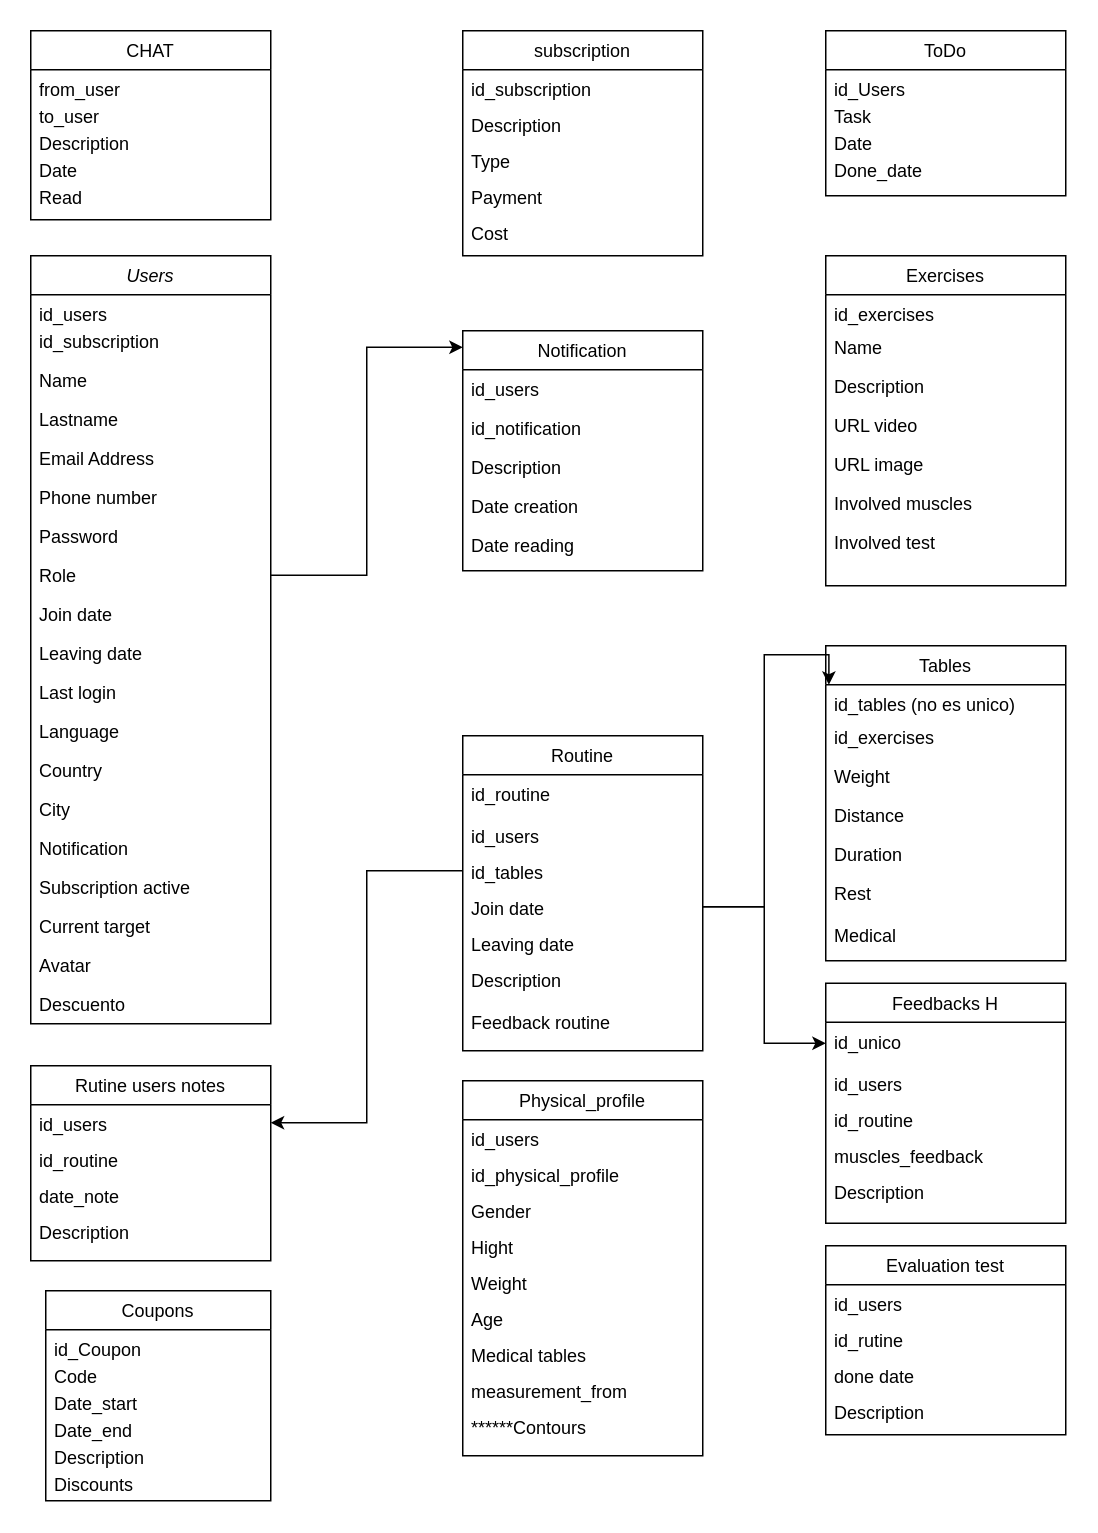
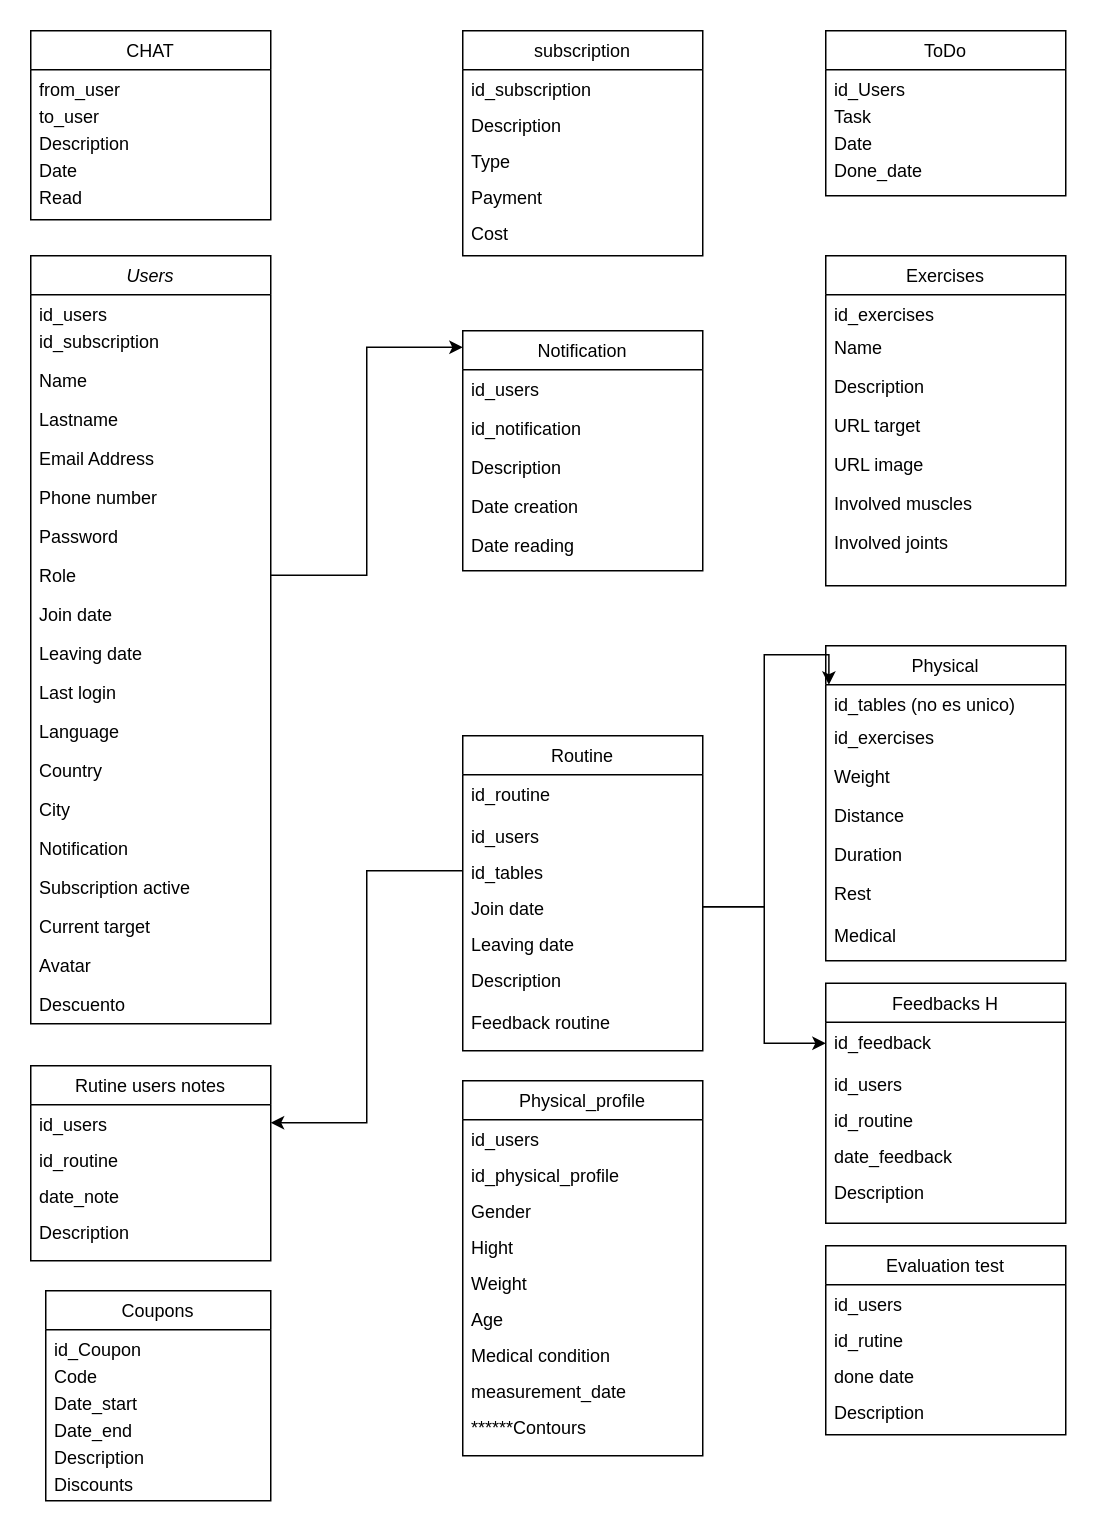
(875, 426) -> (882, 426)
(895, 543) -> (903, 543)
(945, 666) -> (945, 666)
(870, 1043) -> (887, 1043)
(912, 1157) -> (900, 1157)
(532, 1356) -> (545, 1356)
(552, 1392) -> (552, 1392)
